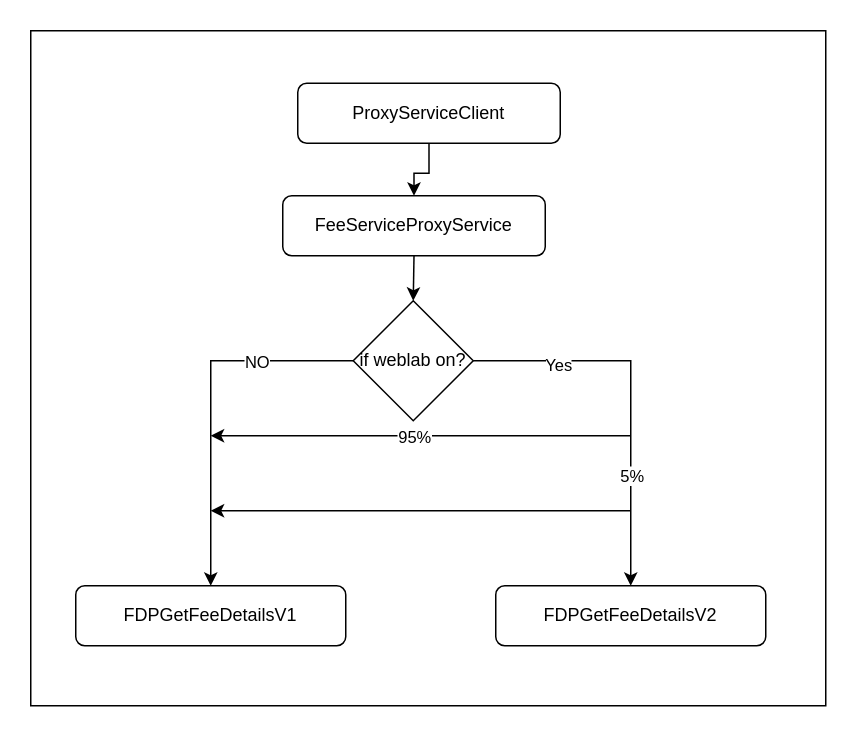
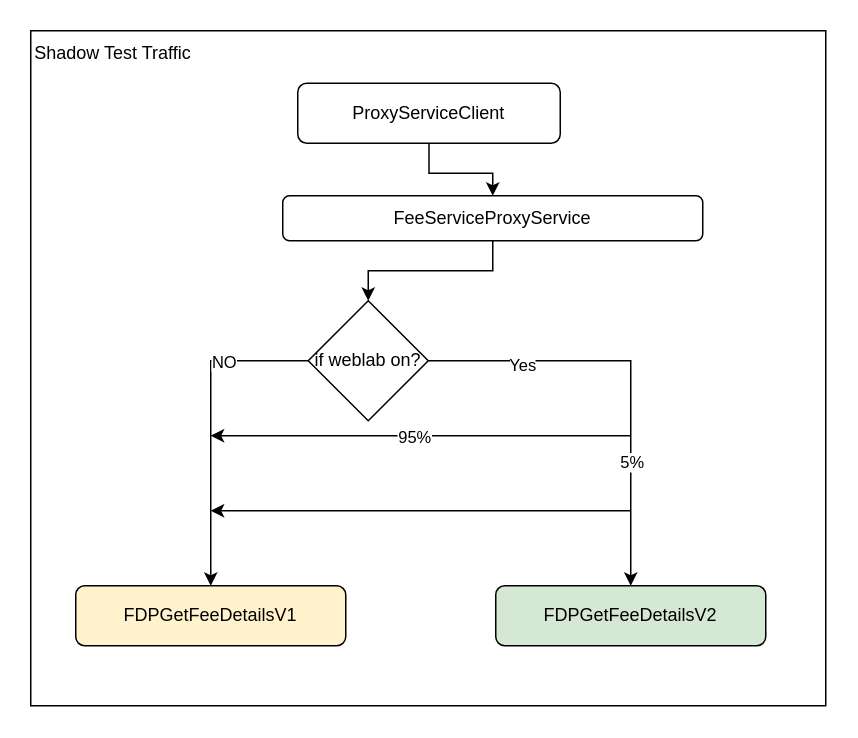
none -> (113, 53)
(414, 226) -> (493, 218)
(413, 361) -> (368, 361)
(211, 616) -> (211, 616)
(631, 616) -> (631, 616)
